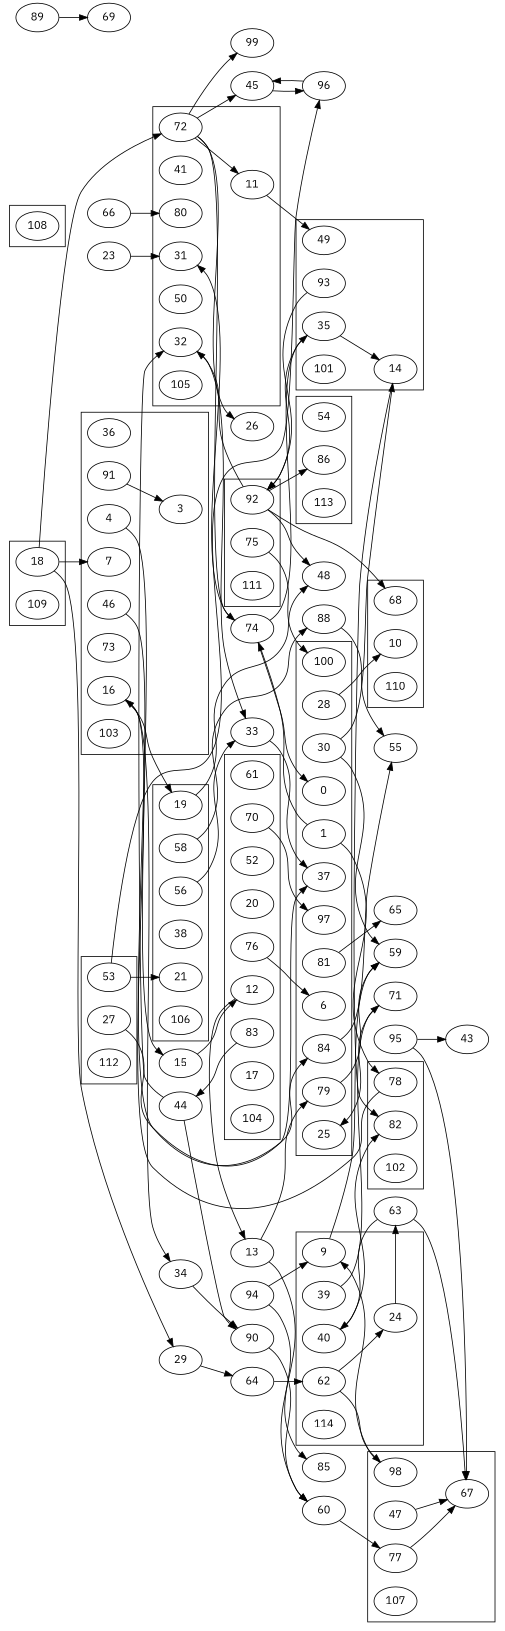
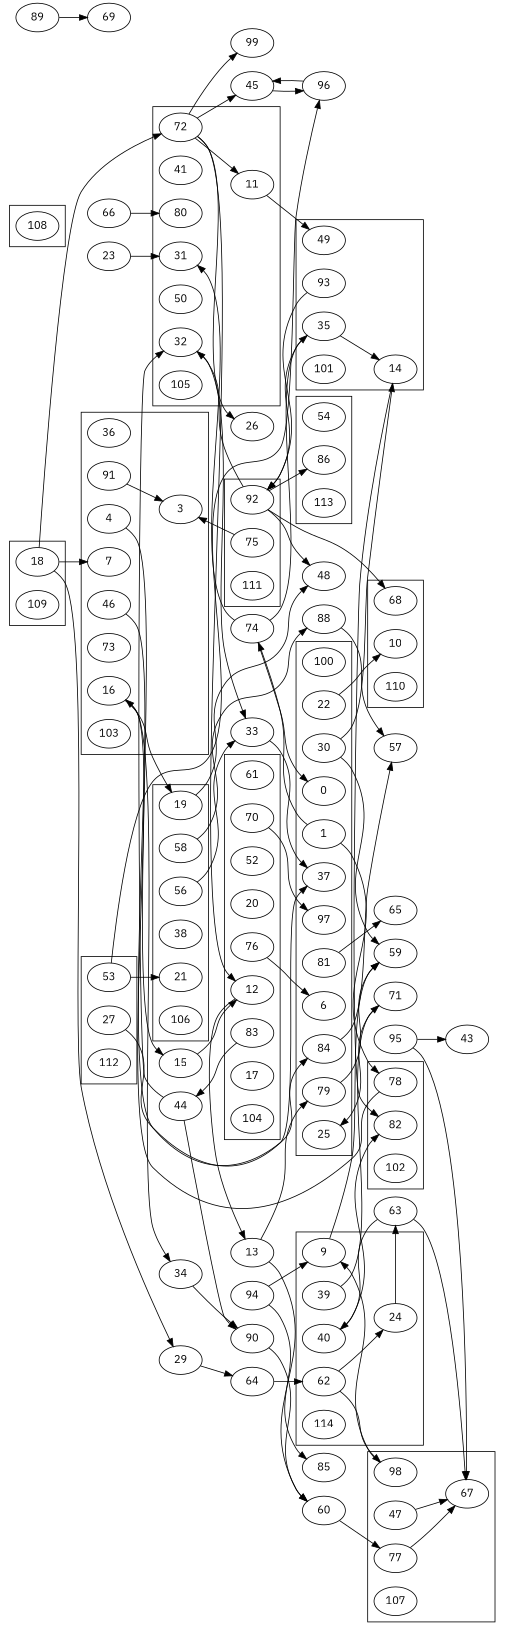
(216, 374) -> (213, 660)
(288, 601) -> (220, 528)
(324, 705) -> (324, 705)
(396, 748) -> (396, 748)
